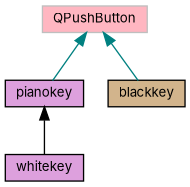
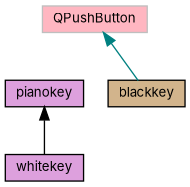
(66, 62) -> none
